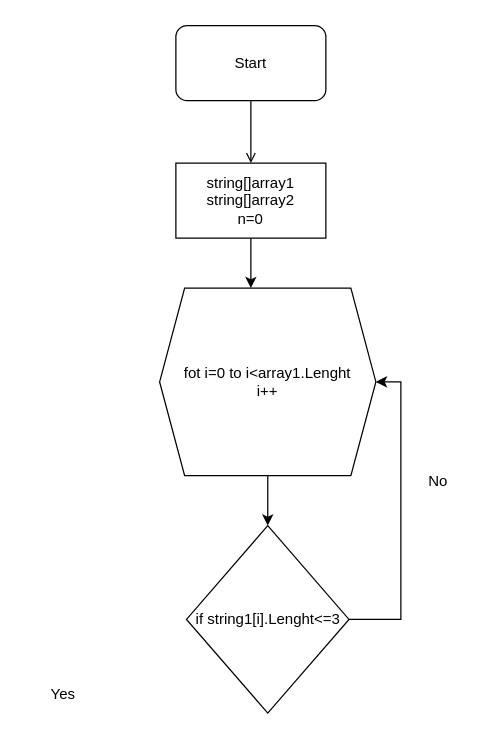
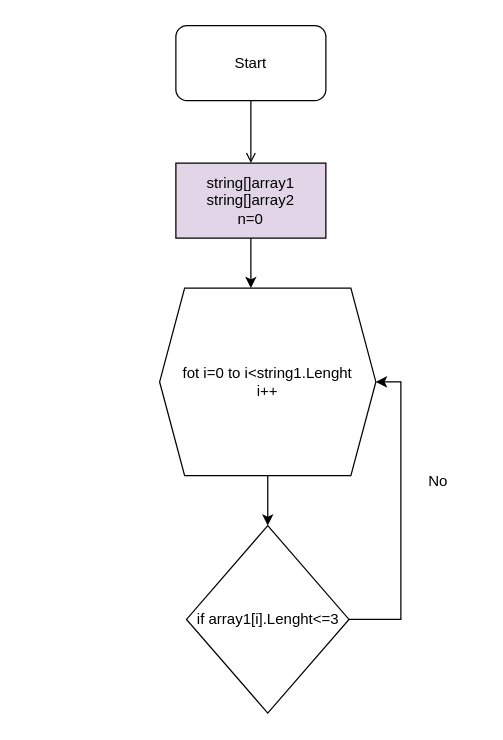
(251, 201) -> (251, 201)
(268, 382) -> (268, 382)
(268, 619) -> (268, 619)
(63, 694) -> none
